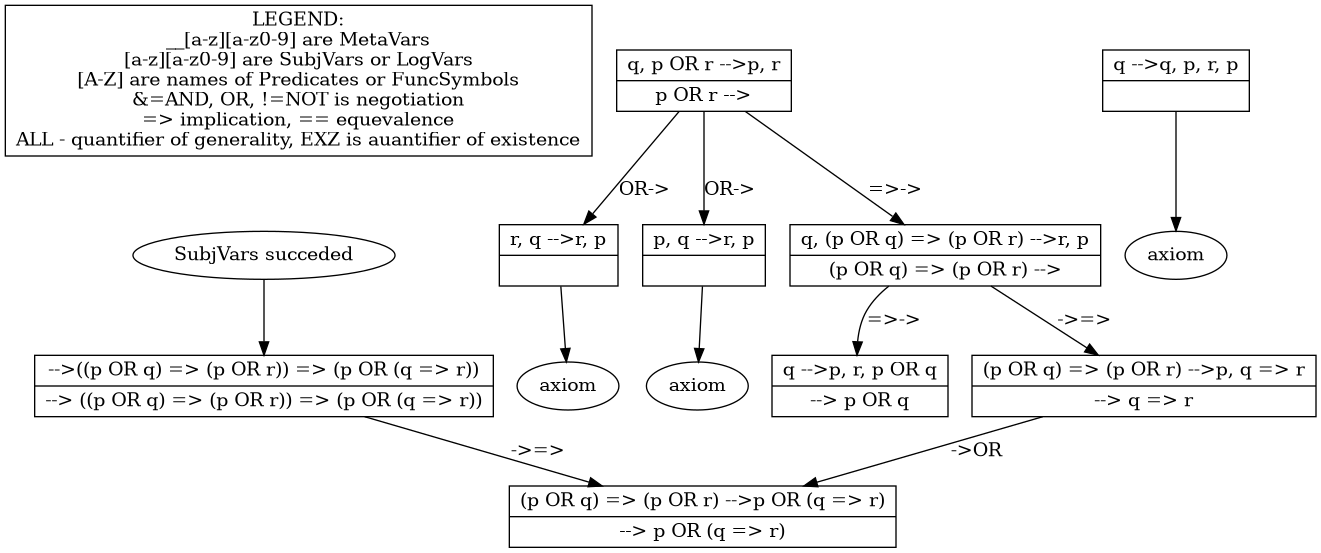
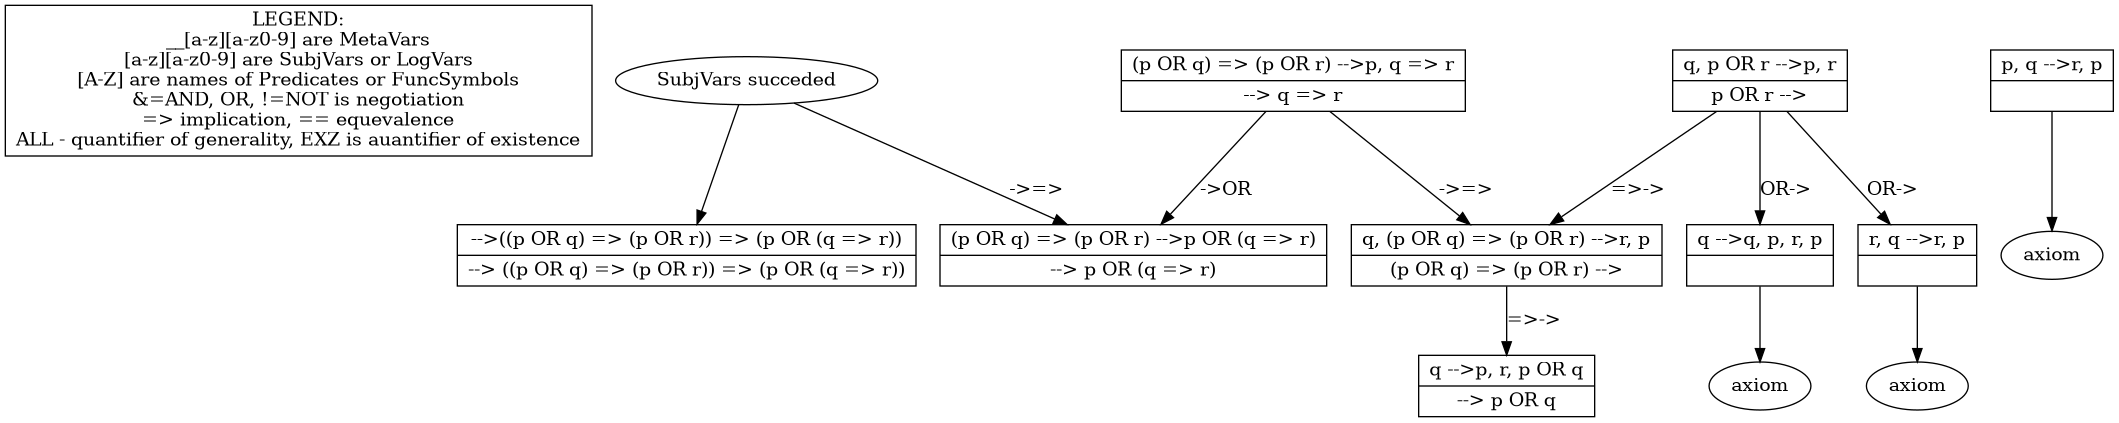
(704, 161) -> (1760, 161)
(1039, 317) -> (1395, 164)
(477, 449) -> (924, 161)
